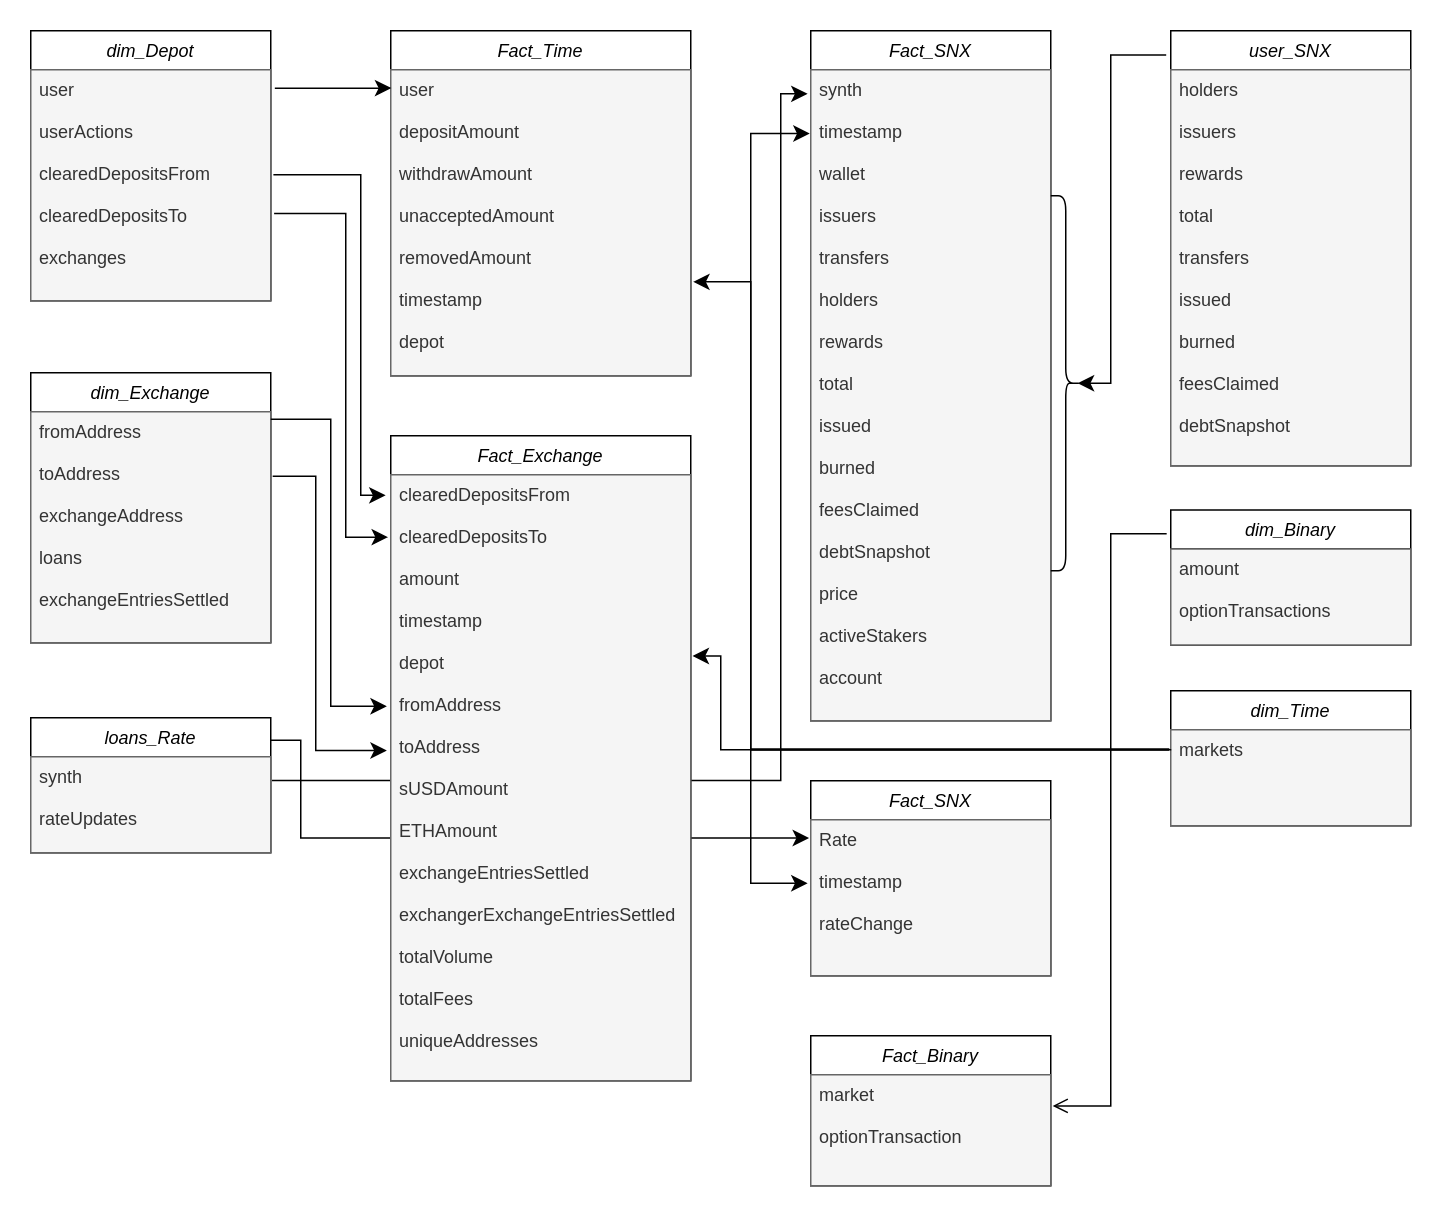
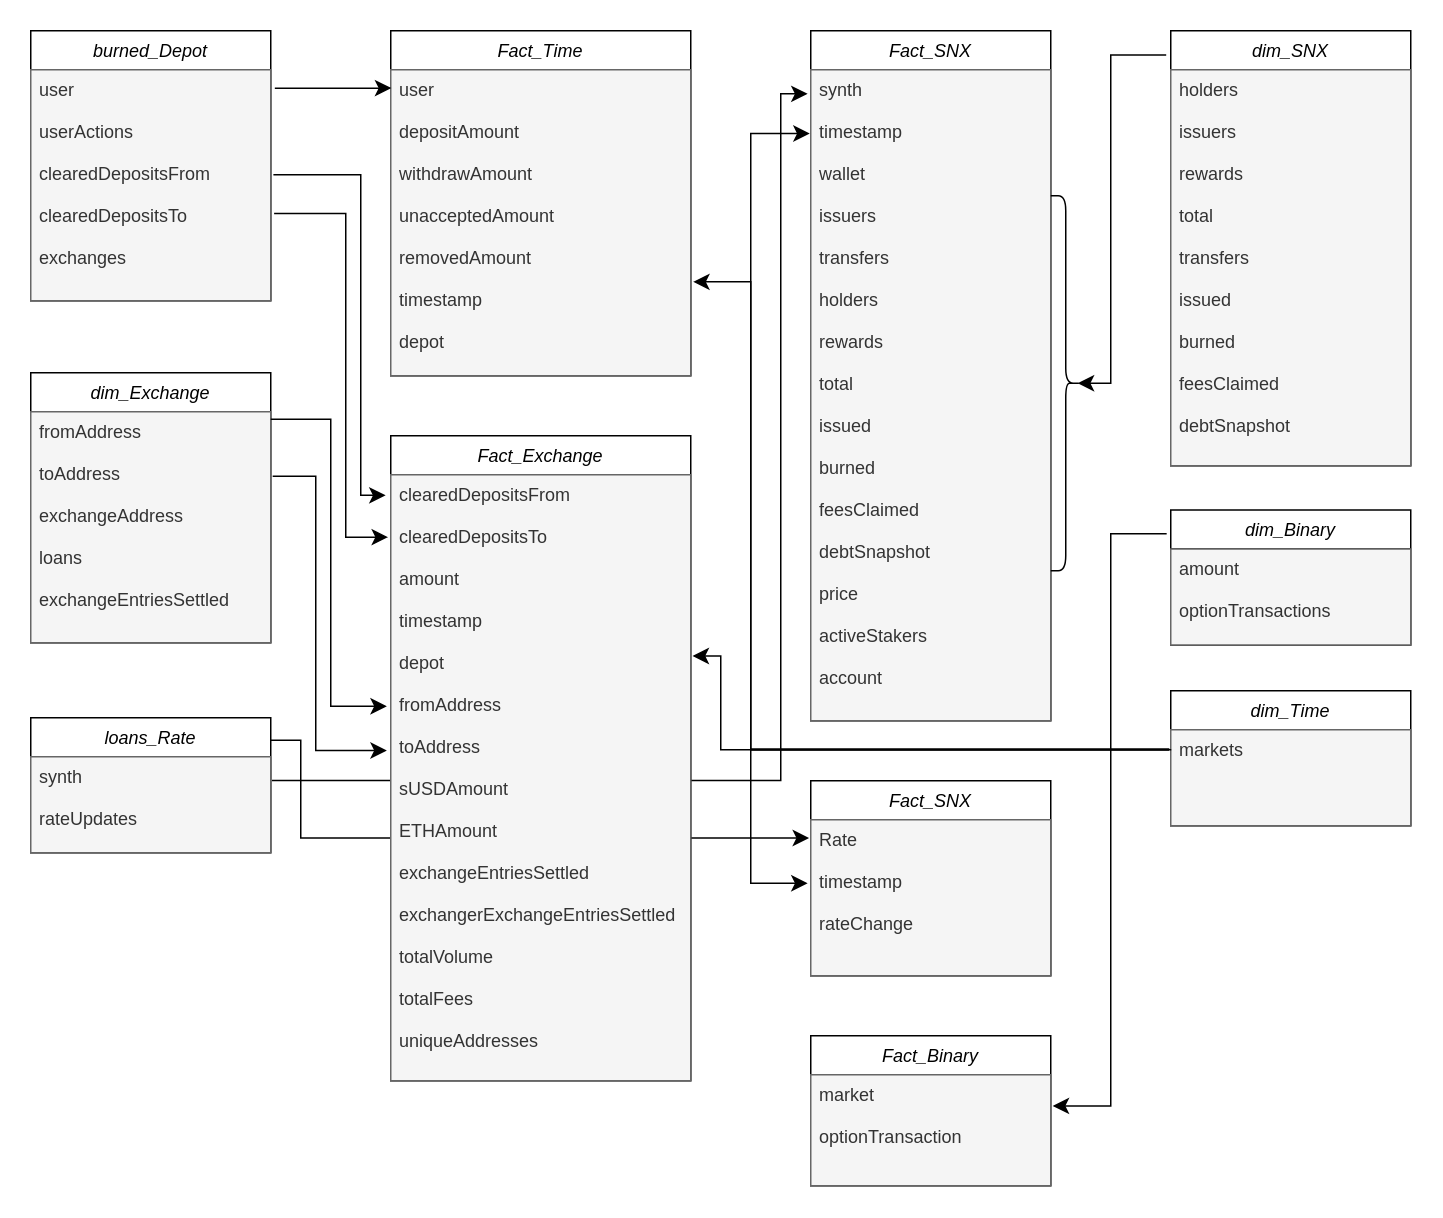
(150, 51) -> (150, 51)
(1290, 51) -> (1290, 51)
(1063, 1106) -> (1066, 1106)
